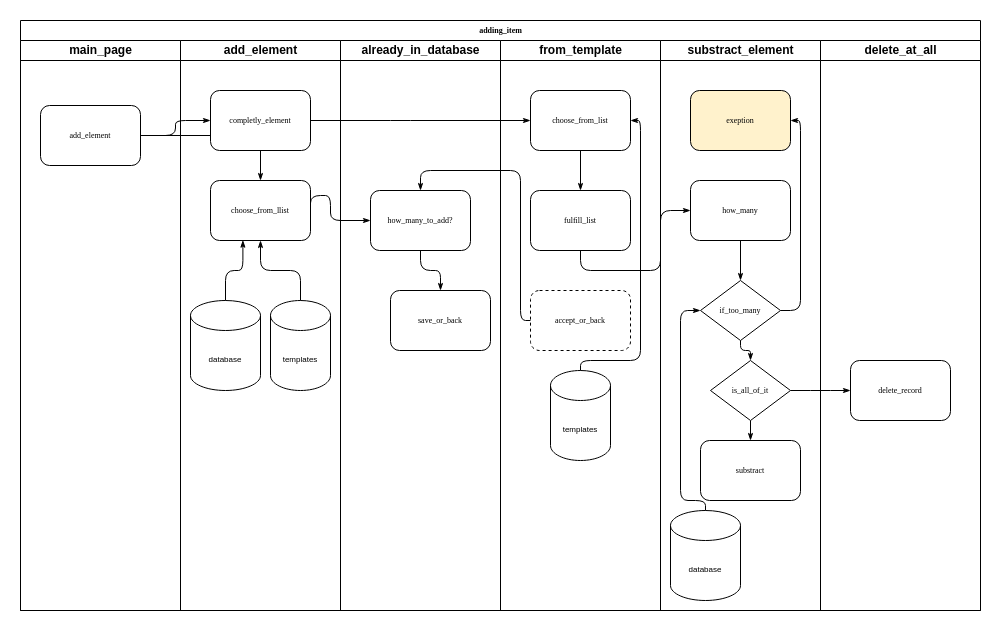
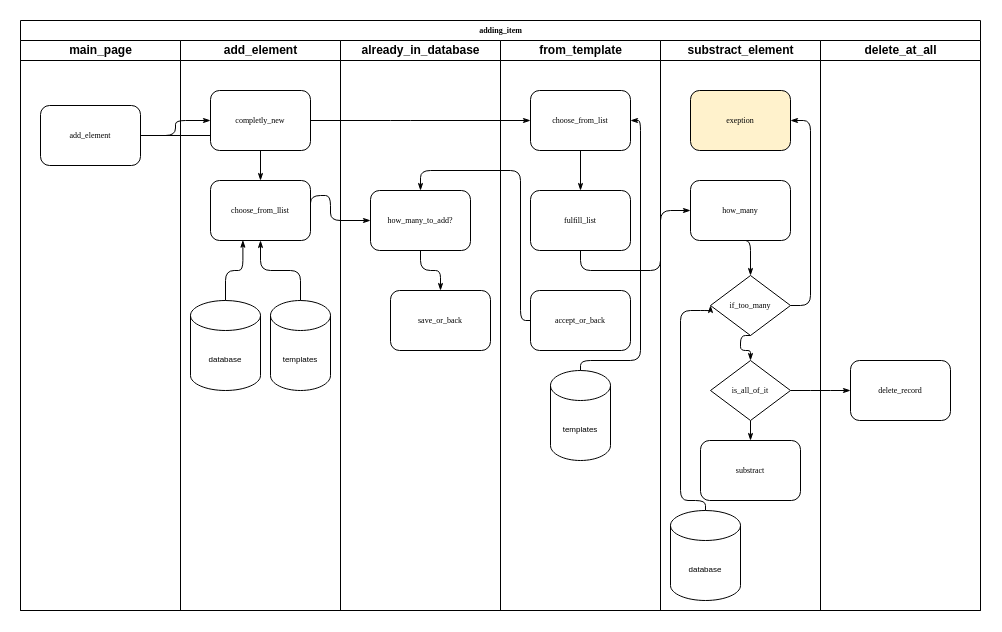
(261, 121) -> (261, 121)
(741, 311) -> (751, 306)
(581, 321) -> (581, 321)
